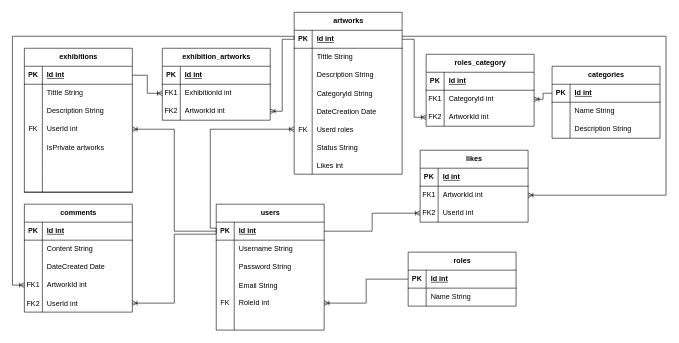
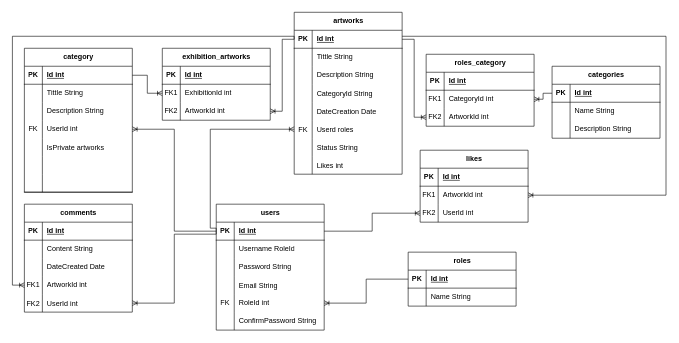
(79, 57) -> (79, 57)
(267, 249) -> (267, 249)
none -> (279, 321)
